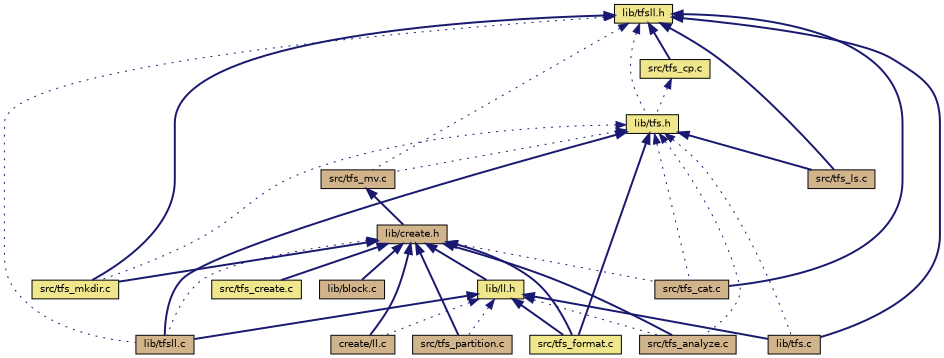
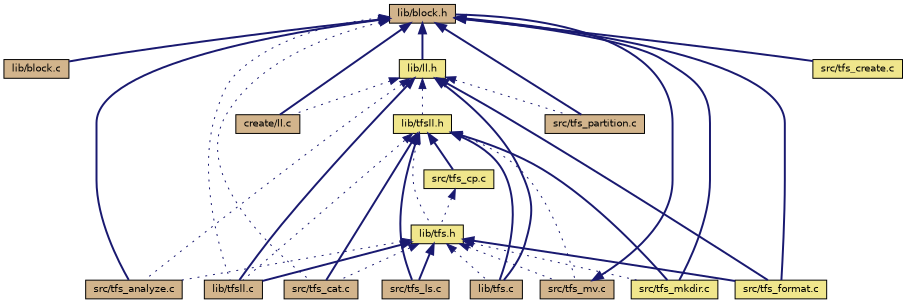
none -> (422, 102)
(412, 234) -> (422, 14)
